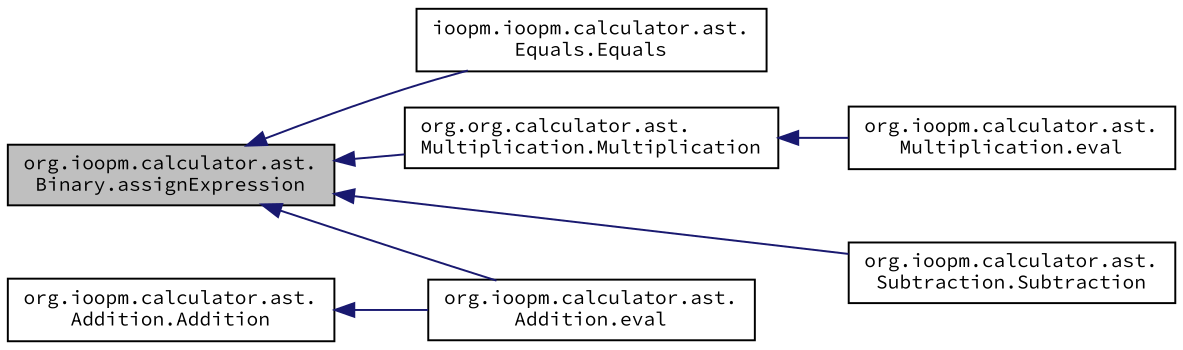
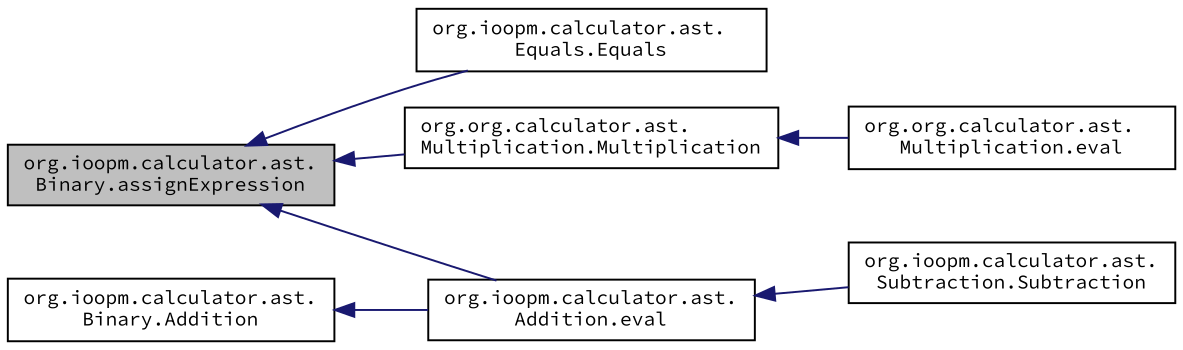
(592, 40) -> (592, 40)
(1012, 138) -> (1012, 138)
(601, 225) -> (812, 291)
(171, 310) -> (171, 310)
